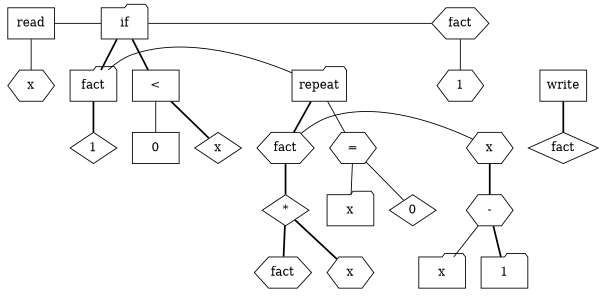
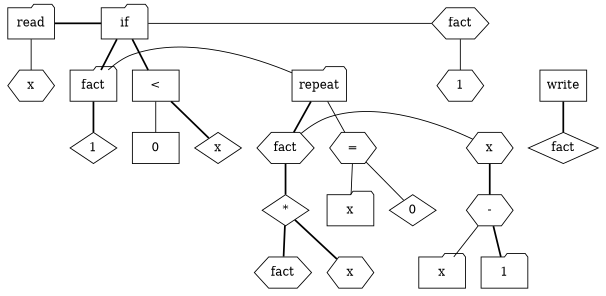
(31, 23) -> (31, 23)
(78, 23) -> (78, 23)
